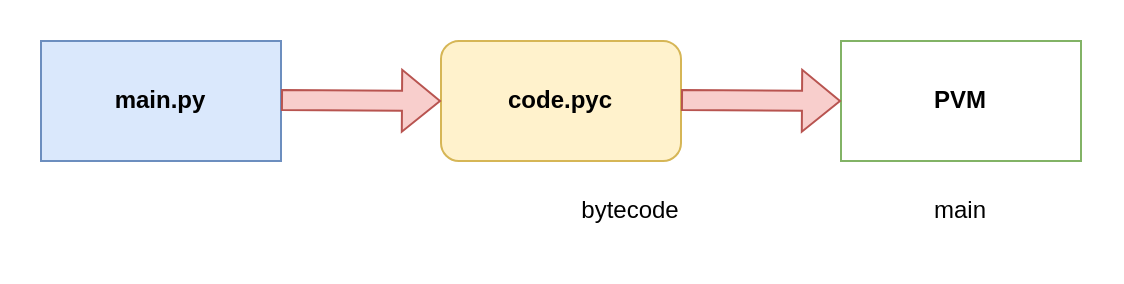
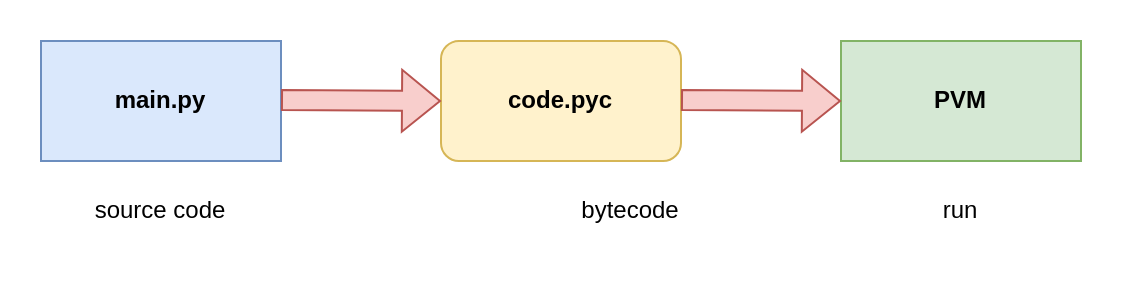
(961, 101) -> (961, 101)
none -> (161, 211)
(961, 211) -> (961, 211)
